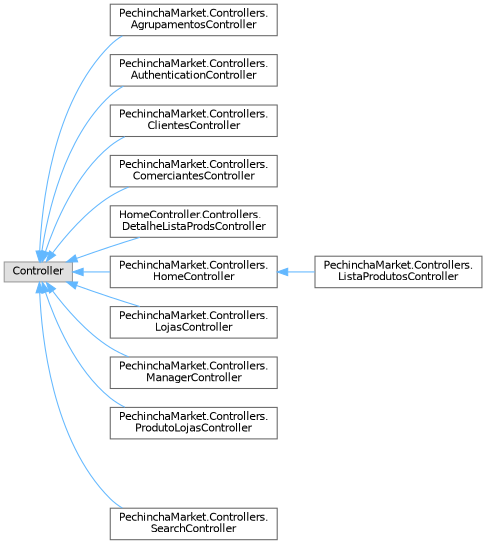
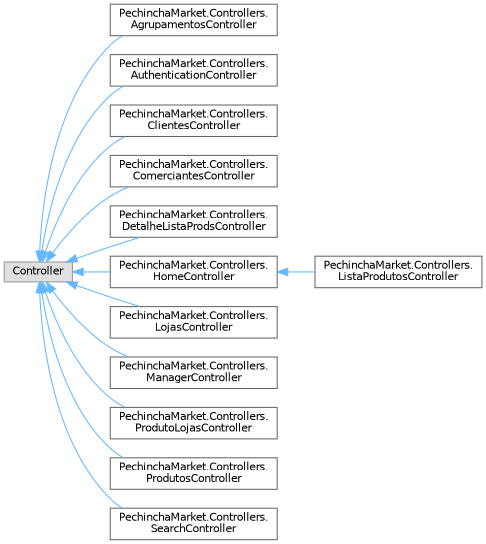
(194, 222) -> (194, 222)
none -> (194, 474)
